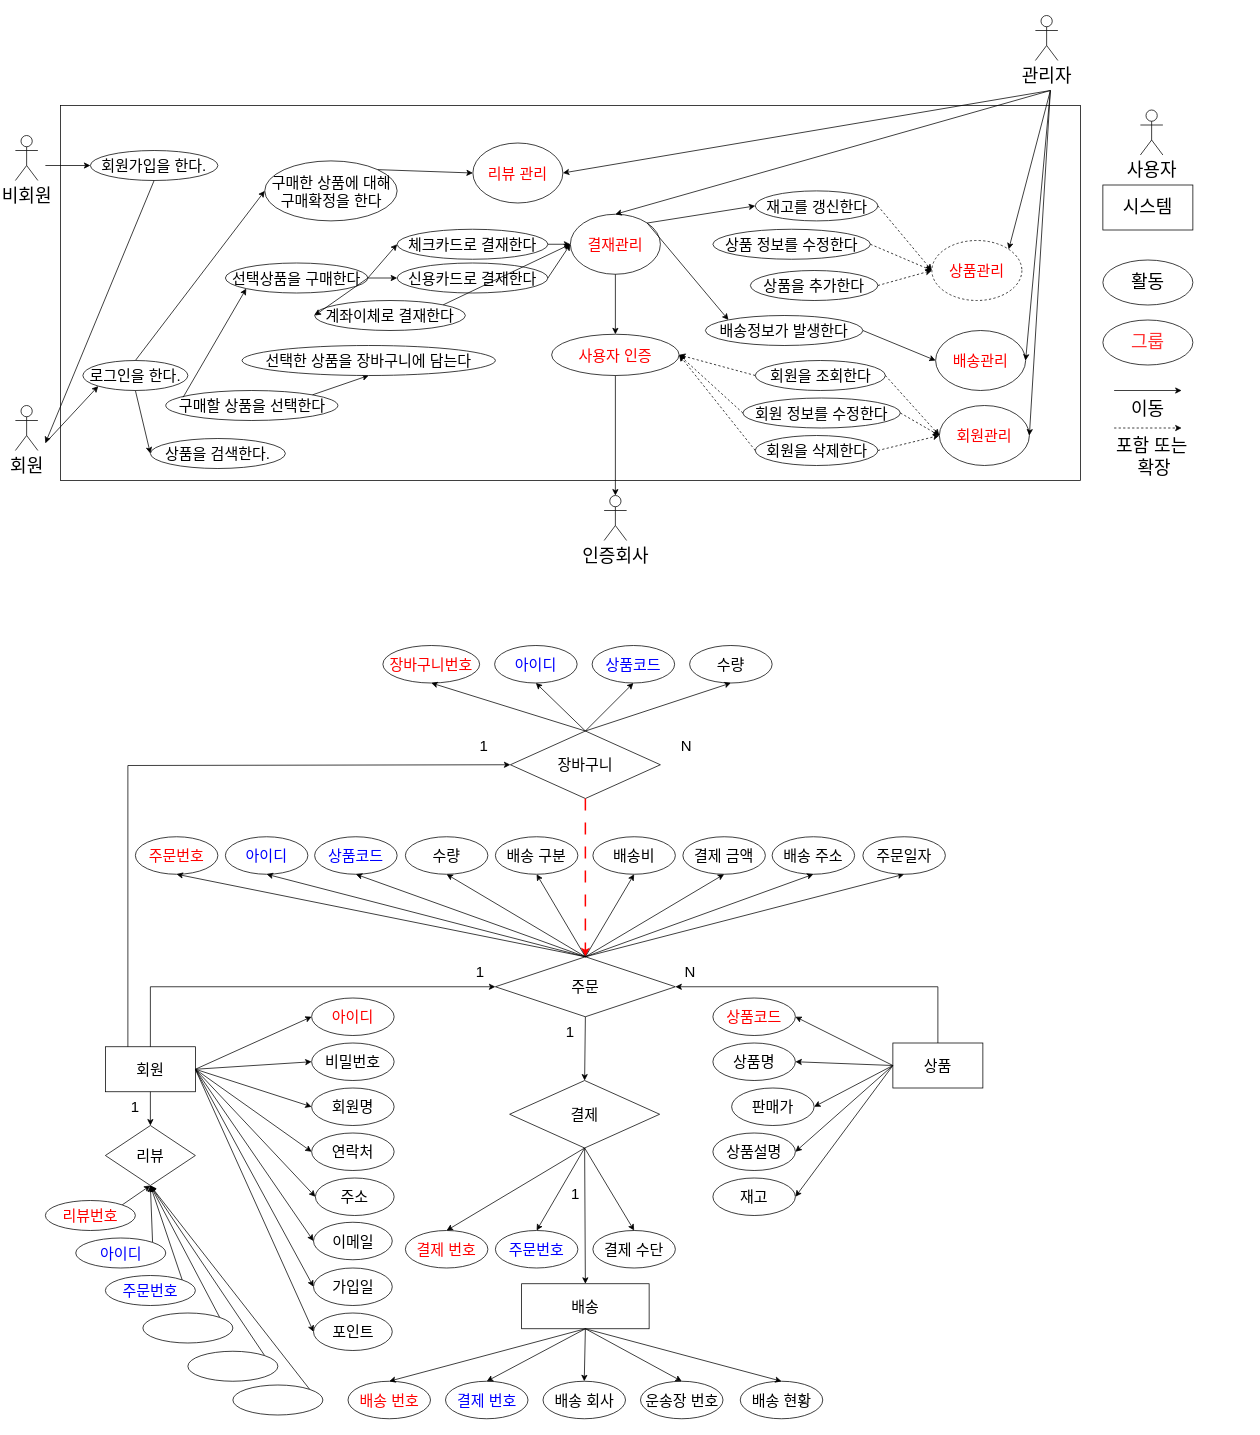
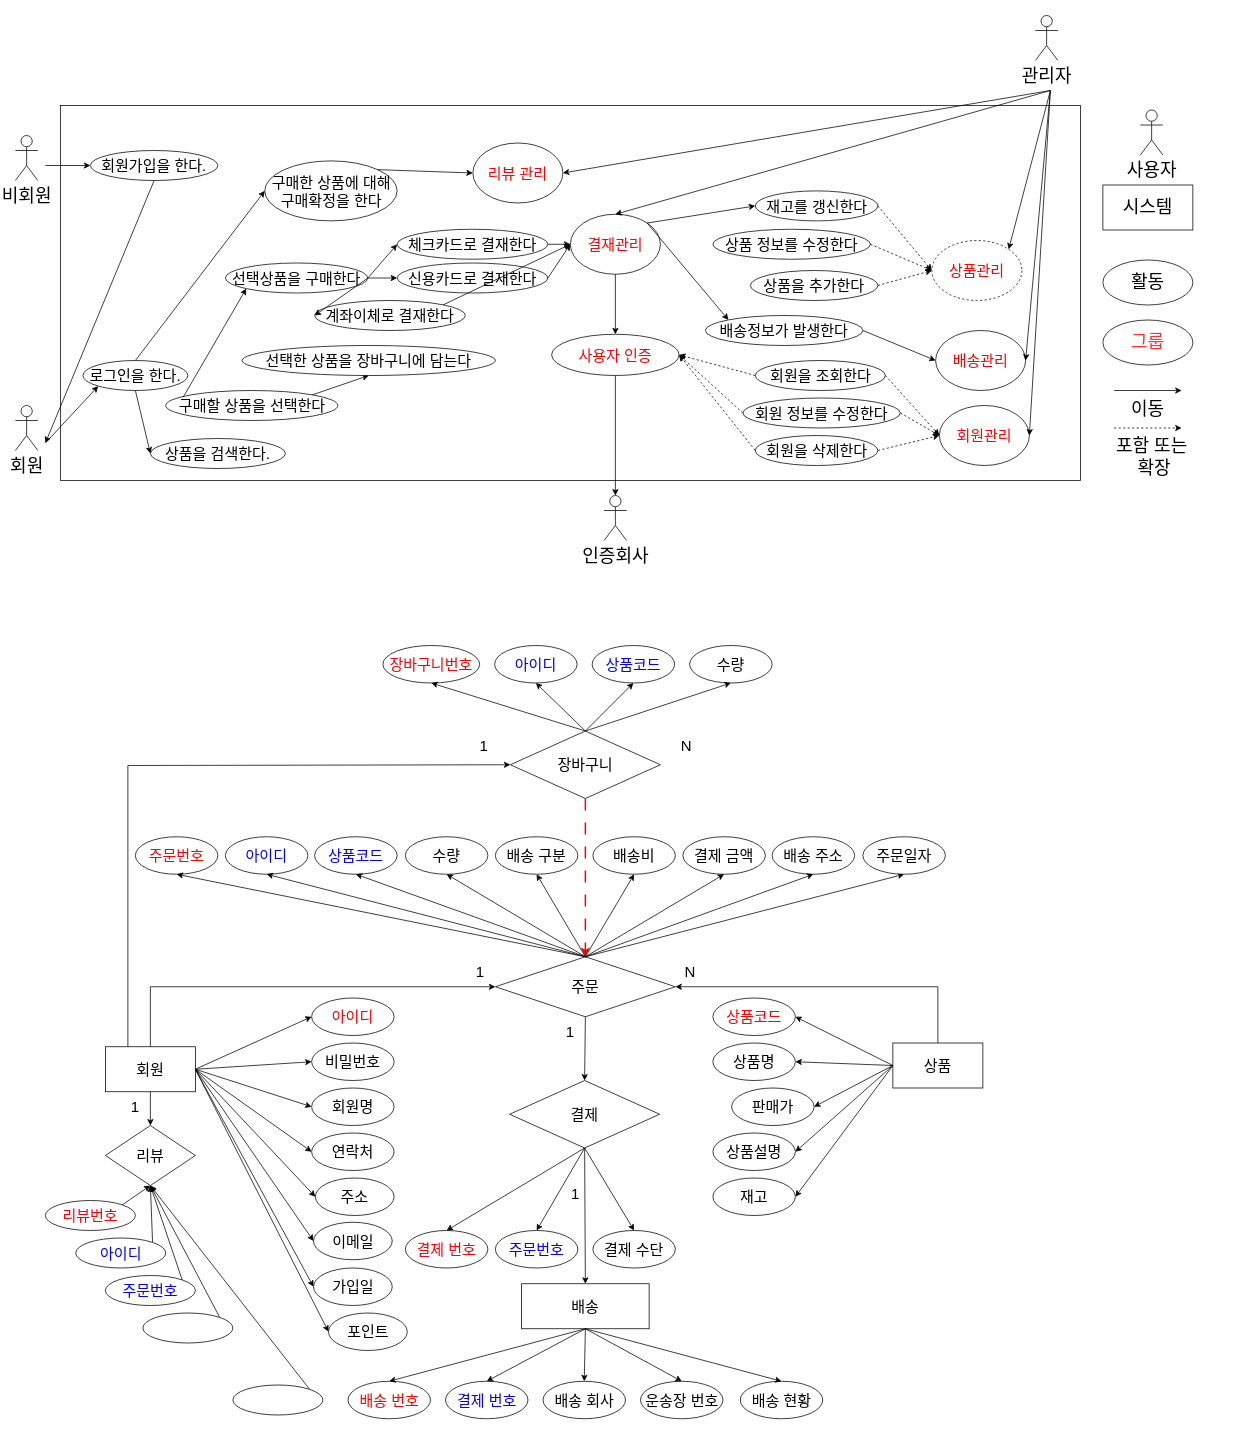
(215, 1282) -> none
(353, 1332) -> (368, 1332)
(233, 1366) -> none
